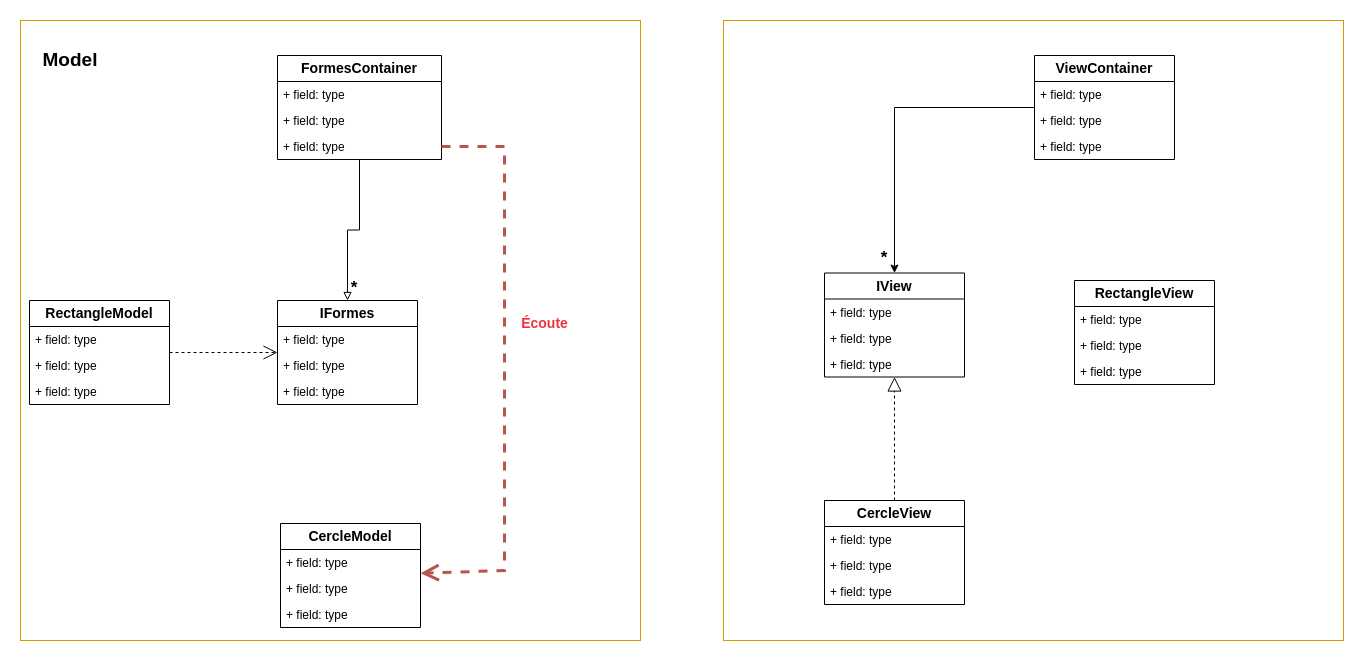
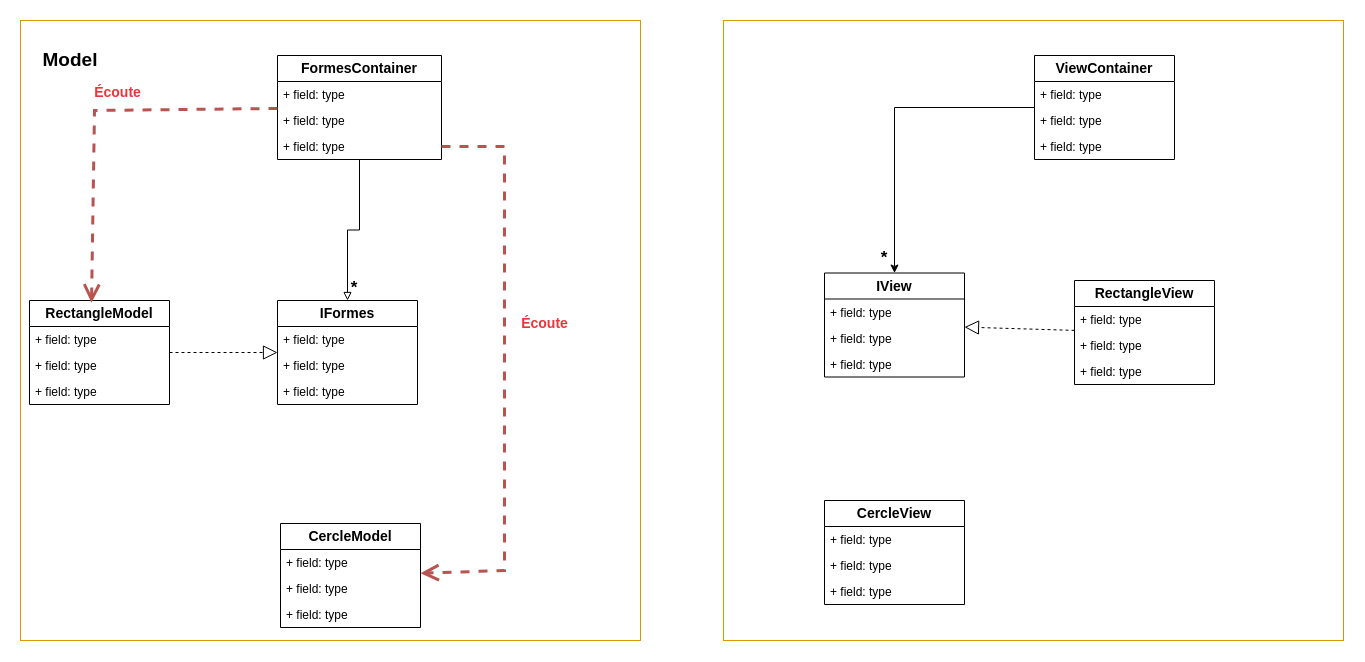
none -> (94, 112)
none -> (1027, 329)
(268, 353) -> (262, 353)
(895, 445) -> none
